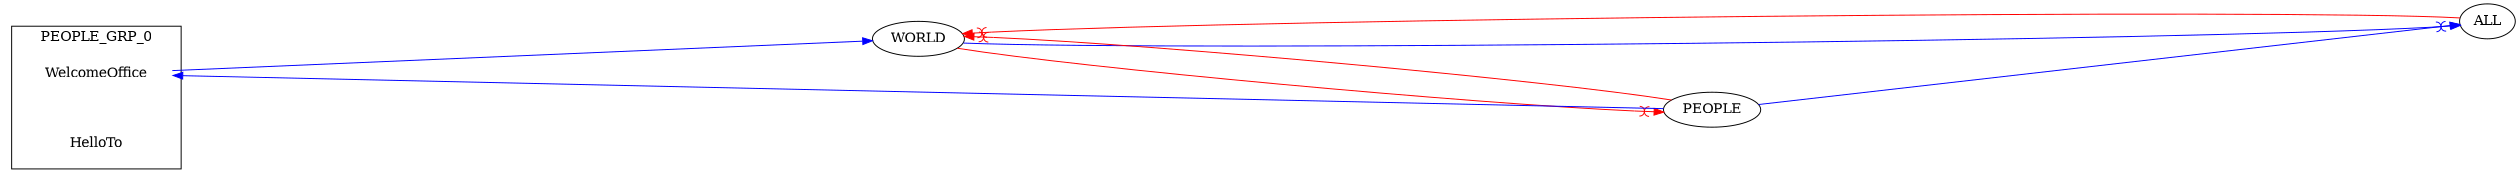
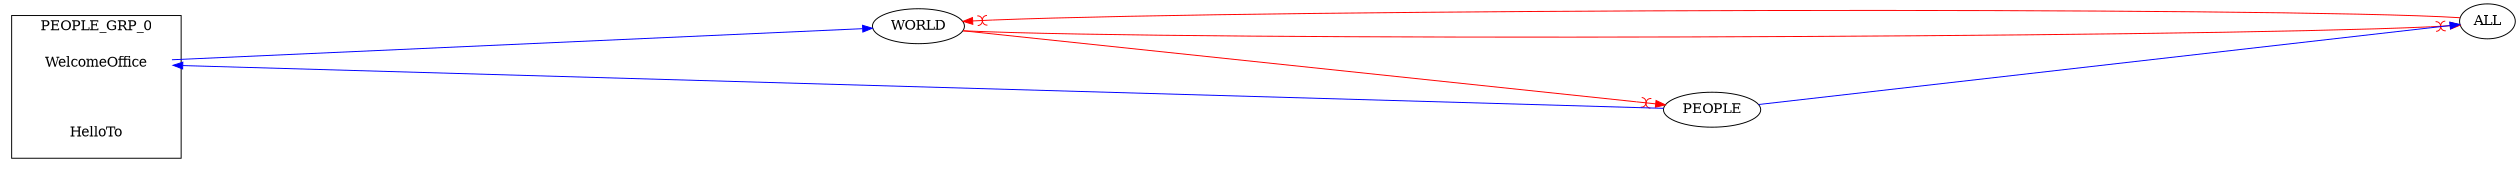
(1697, 43) -> (1697, 37)
(1333, 63) -> none
